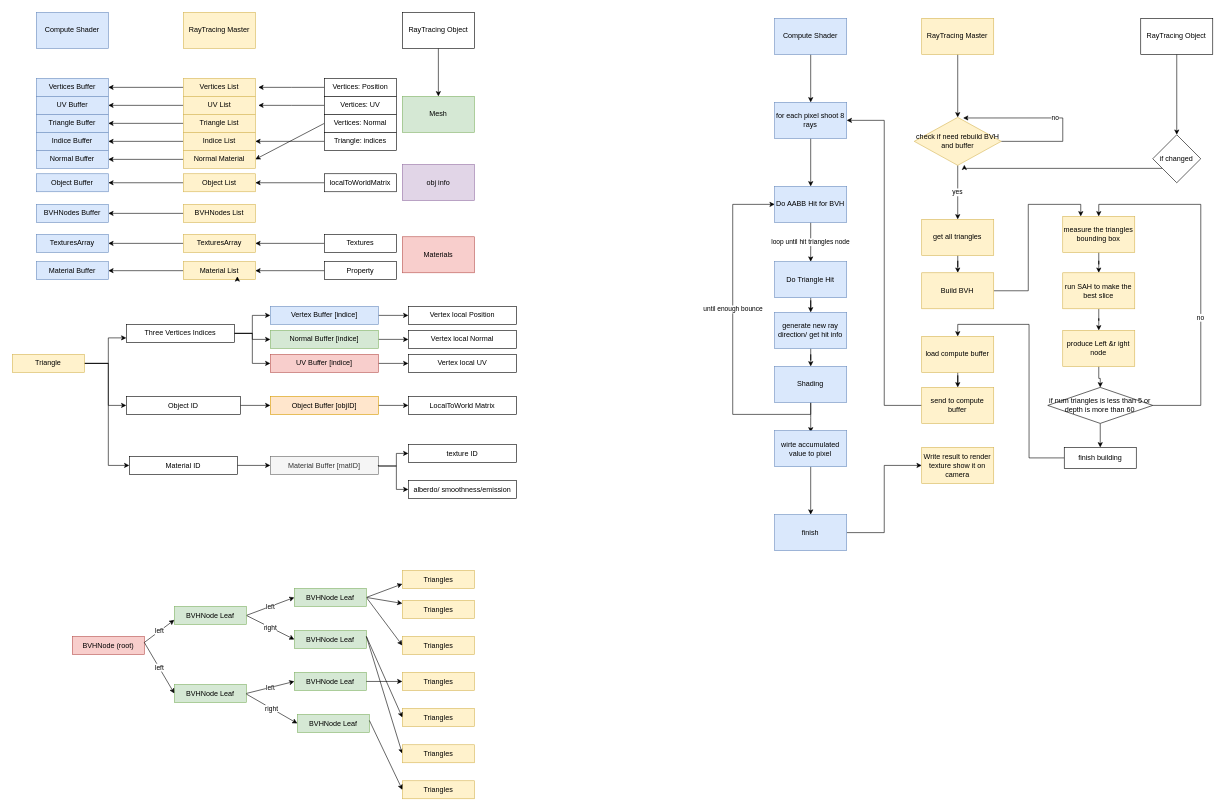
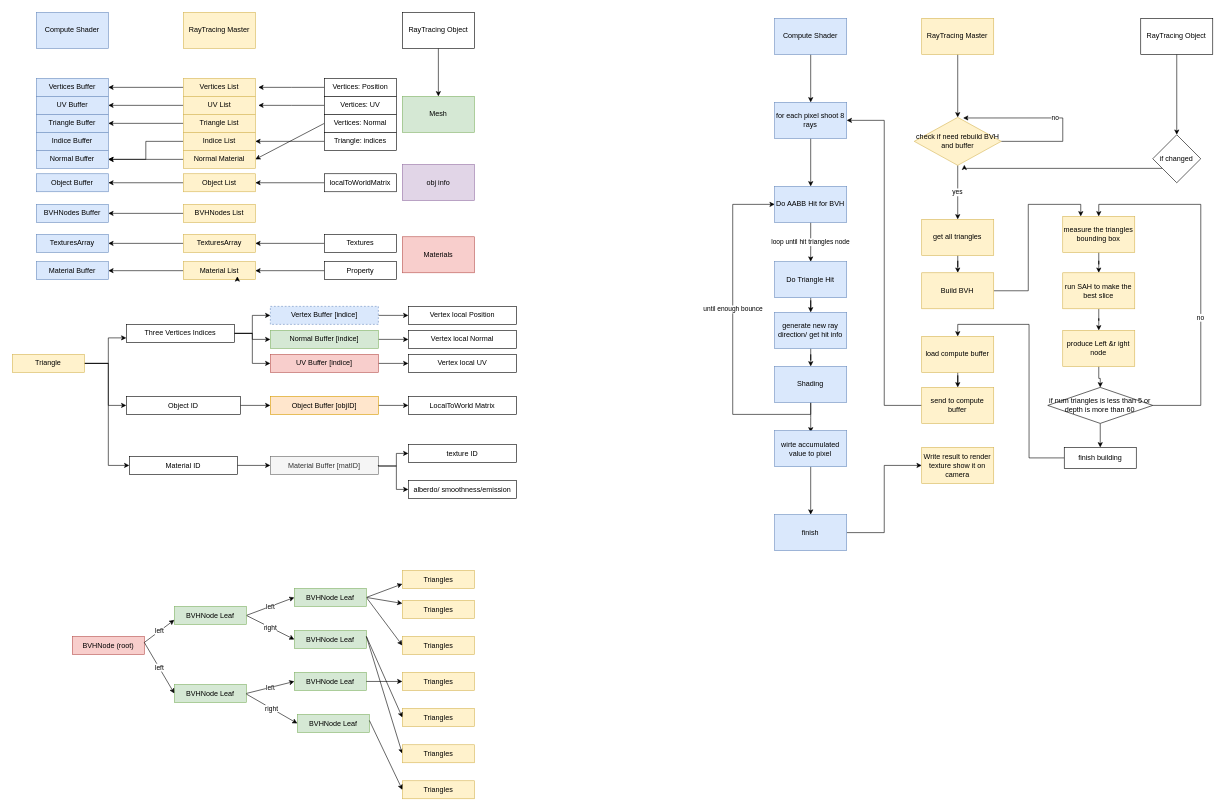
(129, 141) -> (146, 148)
(324, 315) -> (324, 315)
